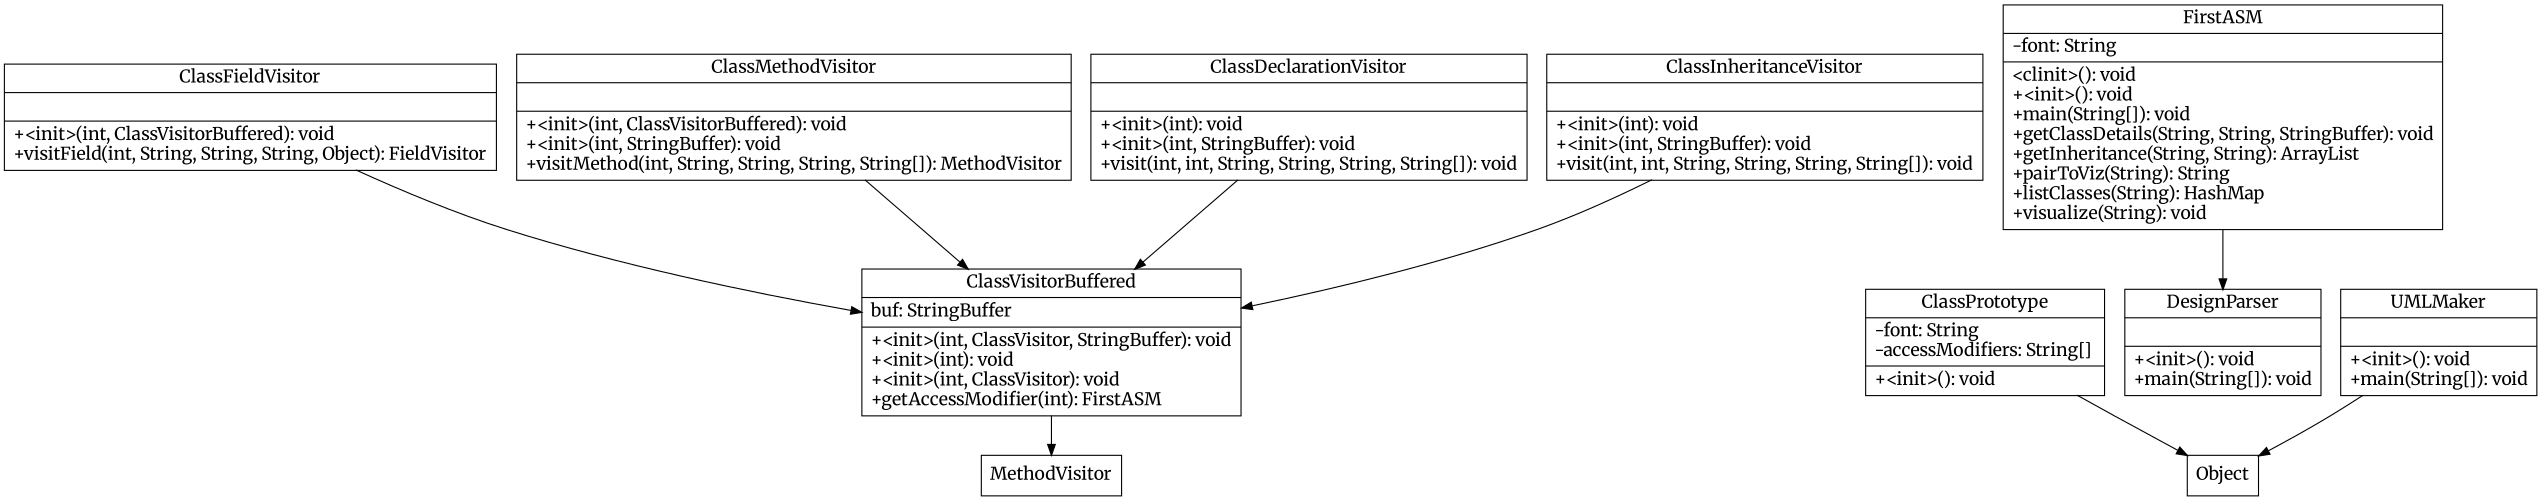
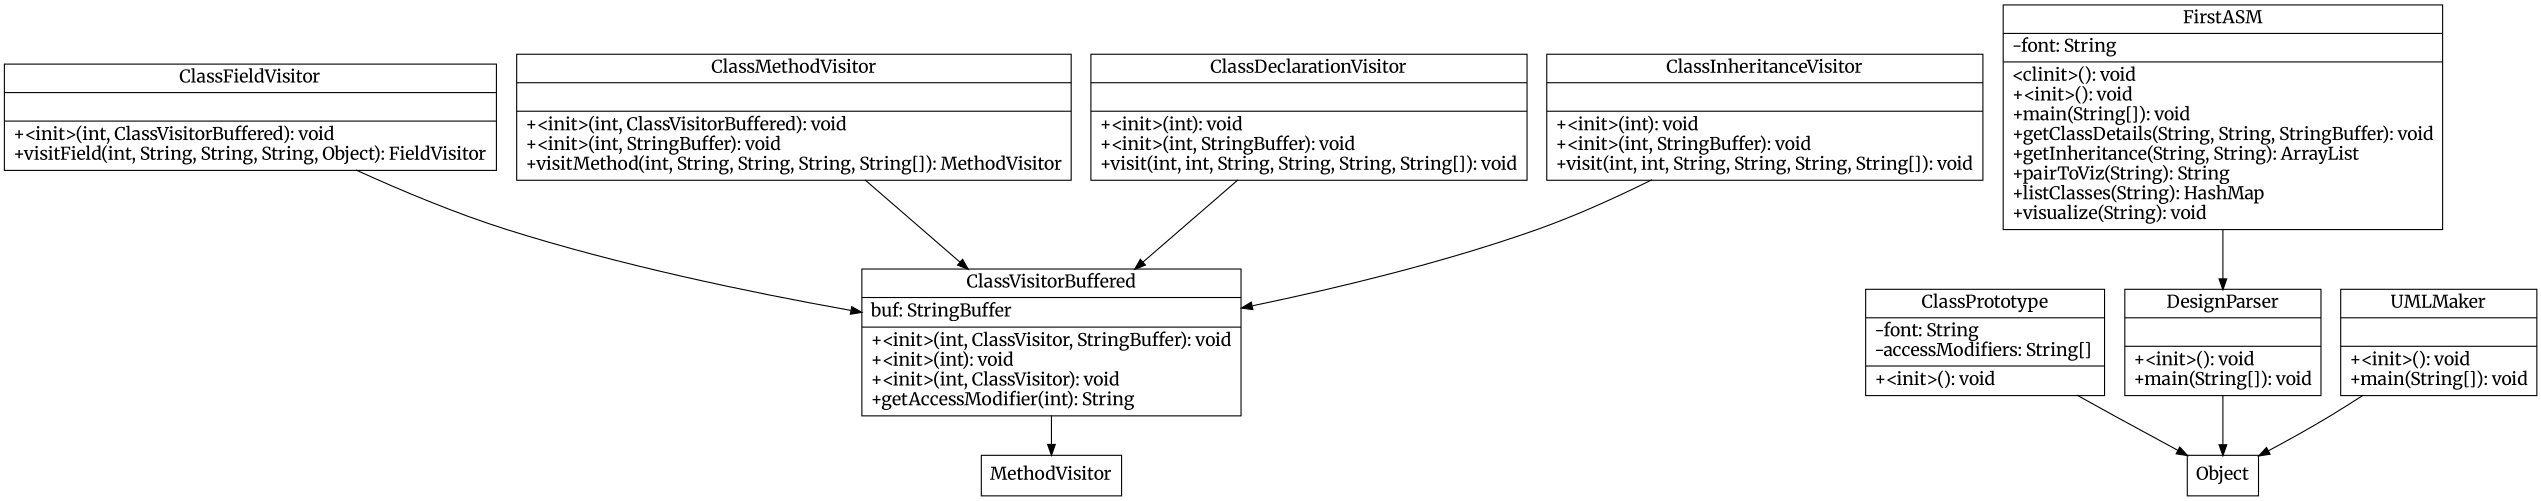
(1016, 400) -> (1003, 400)
none -> (2223, 420)
